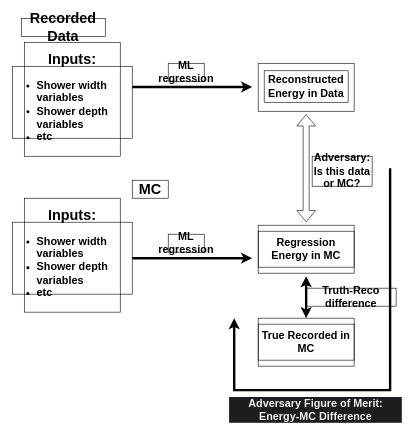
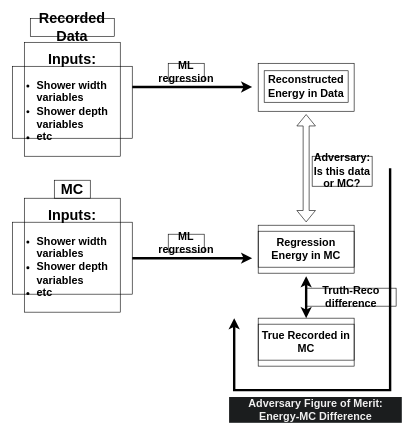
(63, 27) -> (72, 27)
(150, 189) -> (72, 189)
